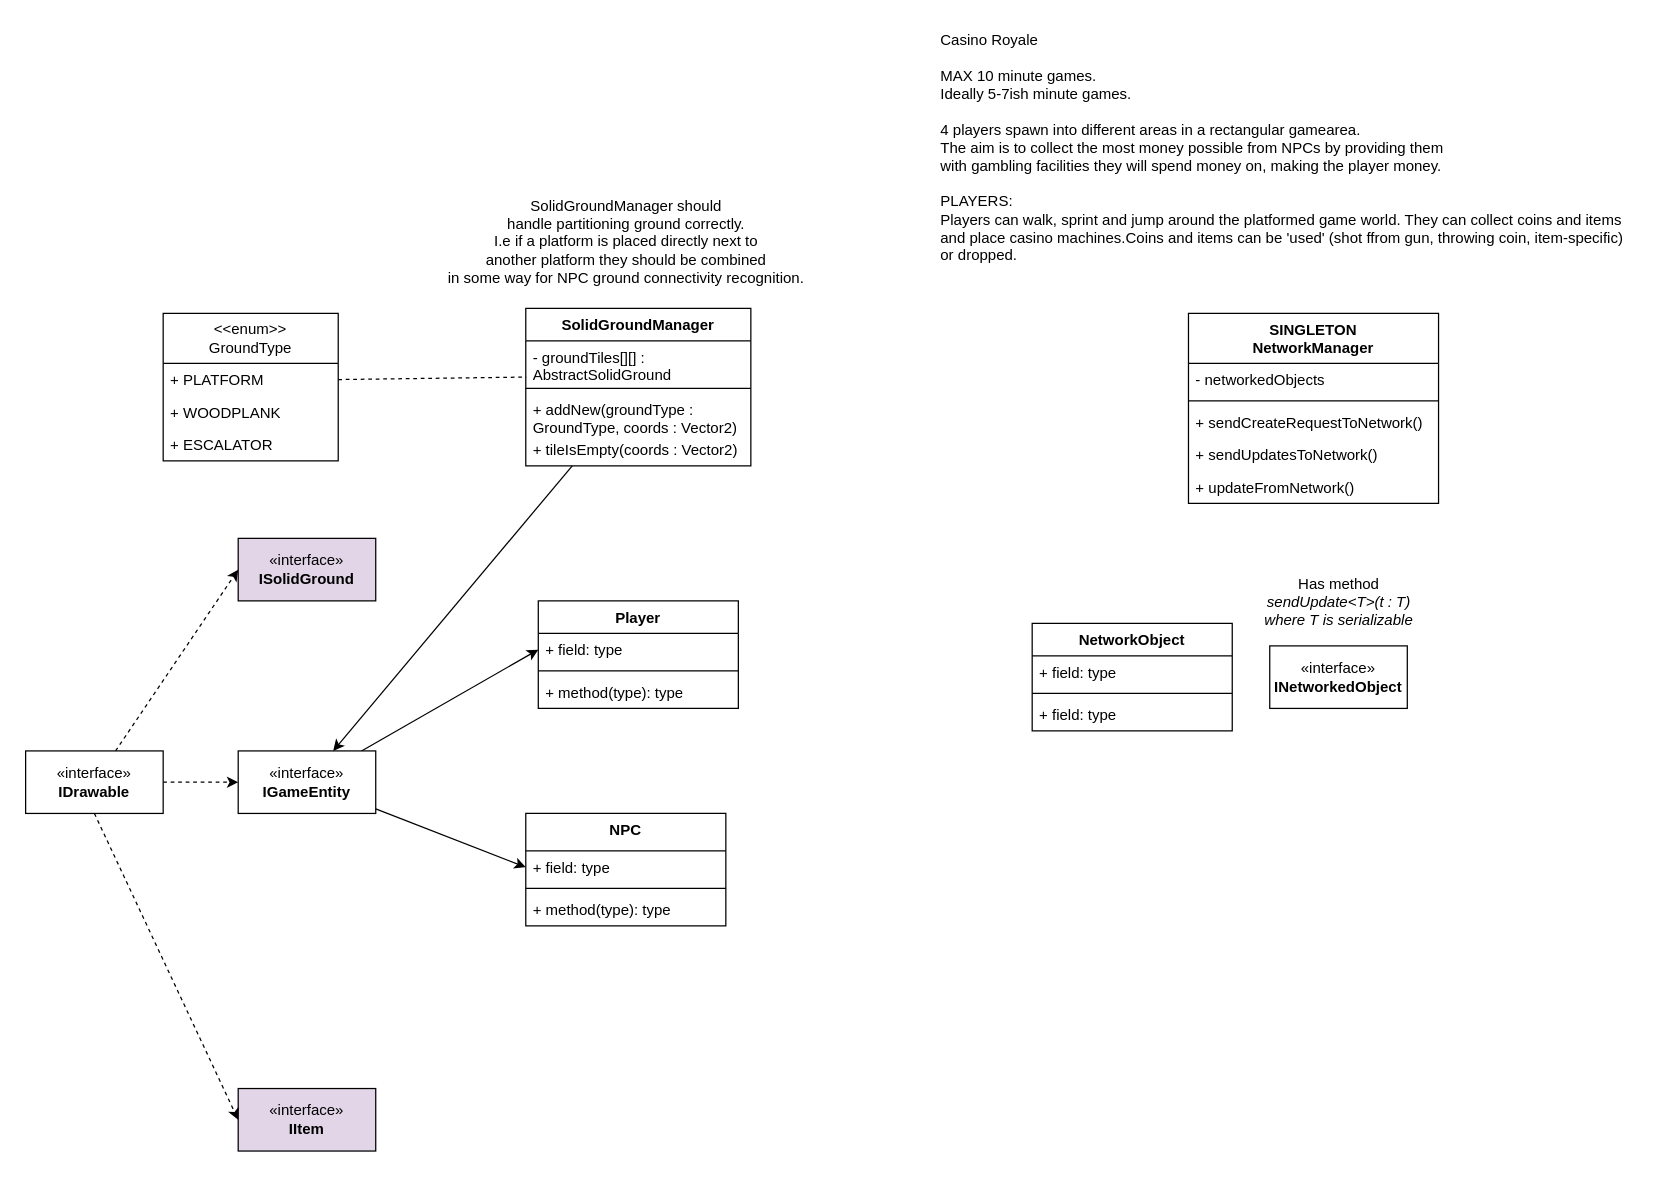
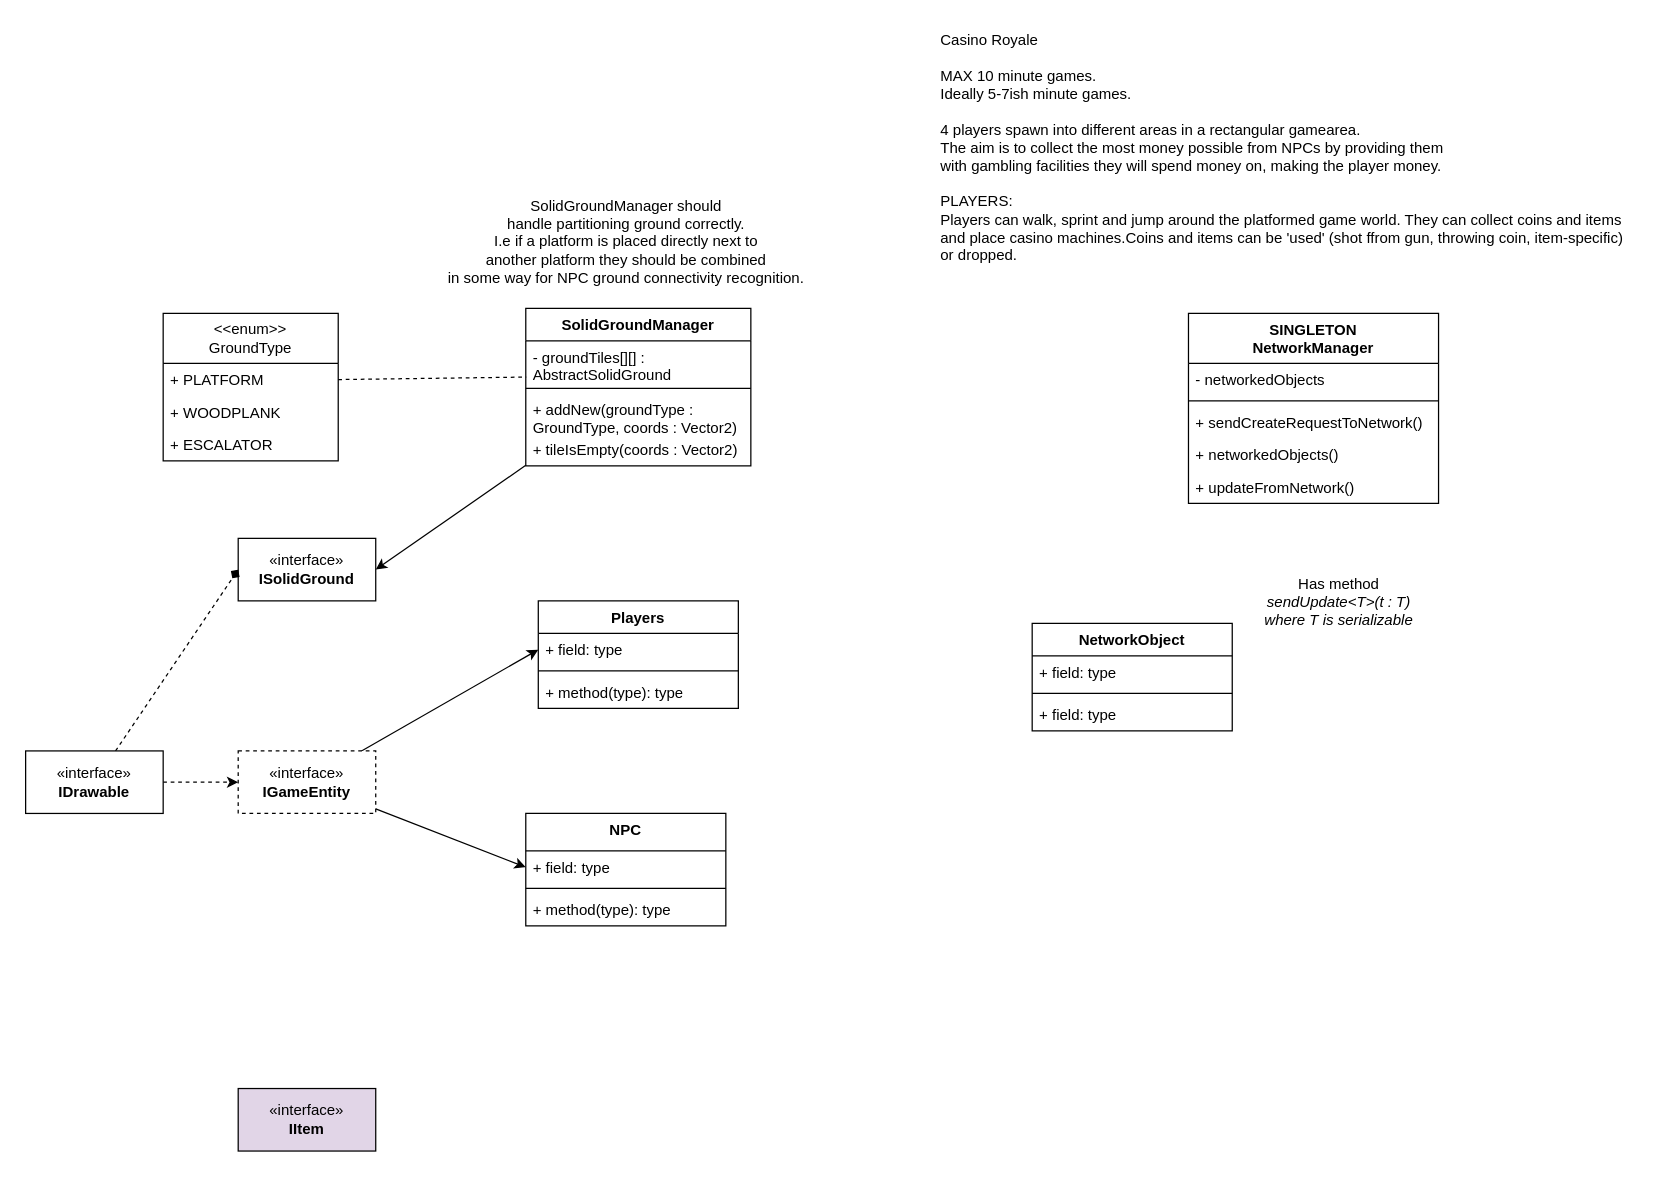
(1294, 456) -> (1278, 456)
(307, 569) -> (307, 569)
(233, 578) -> (232, 578)
(454, 606) -> (453, 516)
(638, 618) -> (638, 618)
(1338, 677) -> none
(307, 782) -> (307, 782)
(165, 963) -> none
